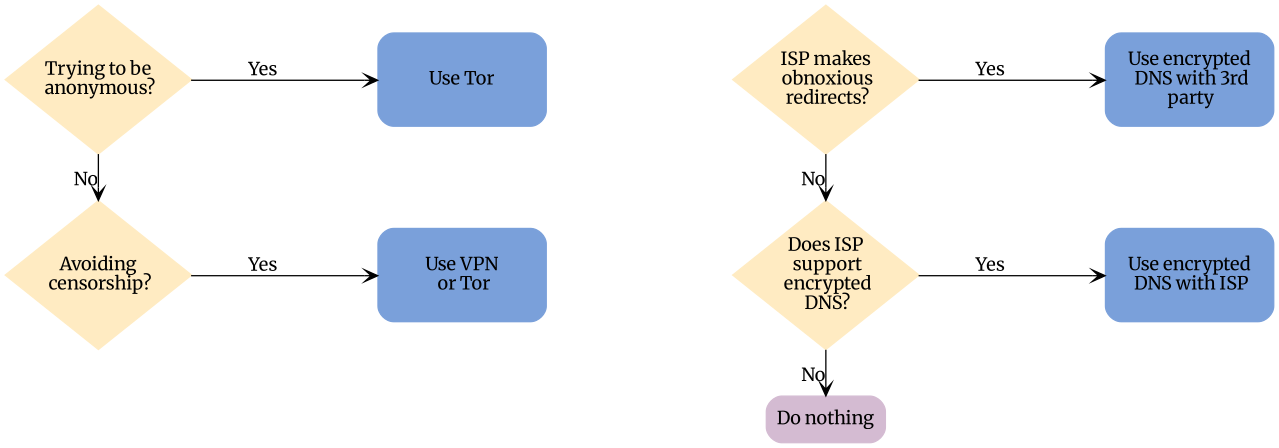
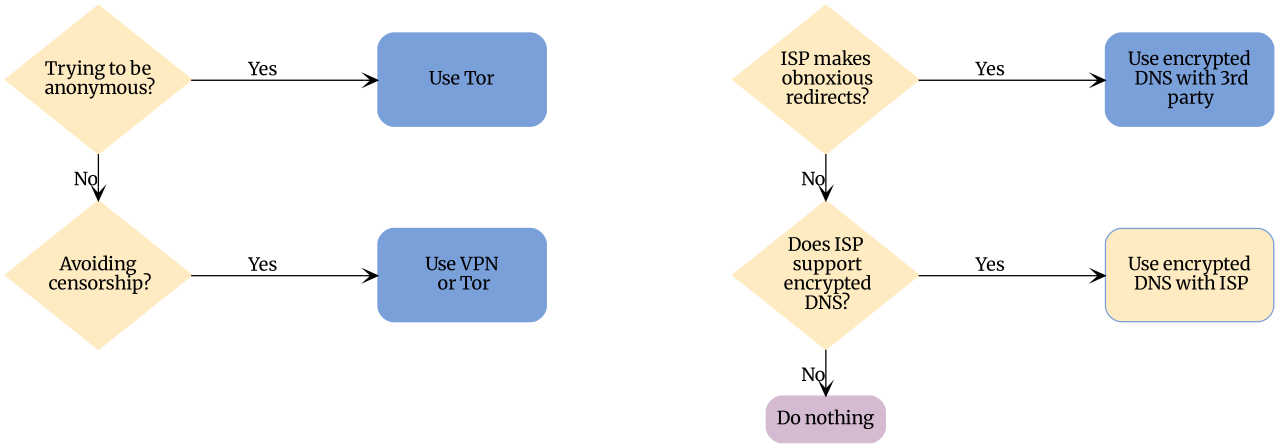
(1190, 275) -> (1190, 275)
